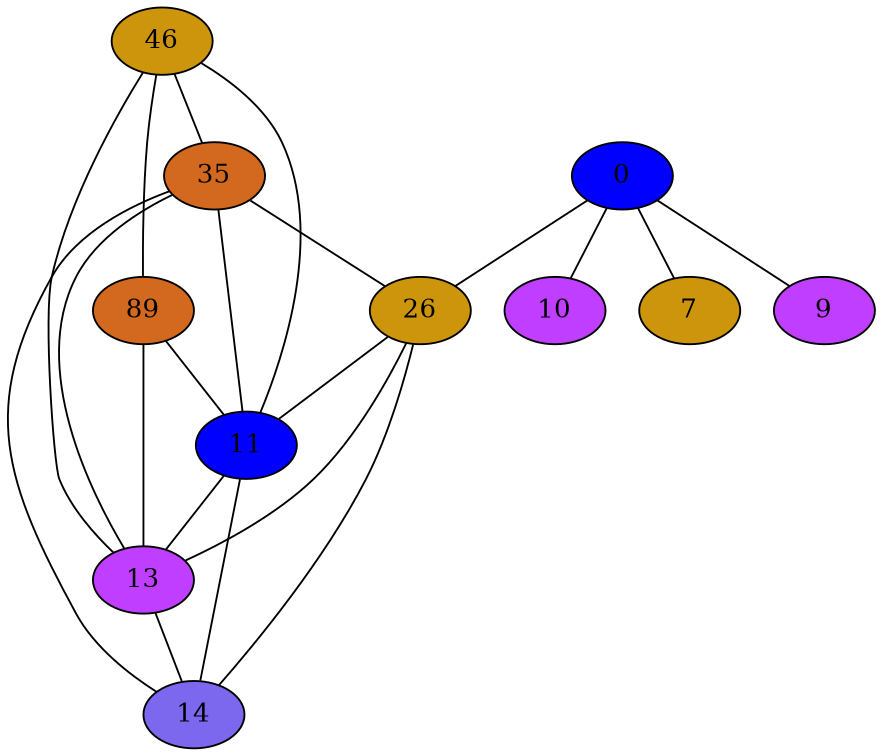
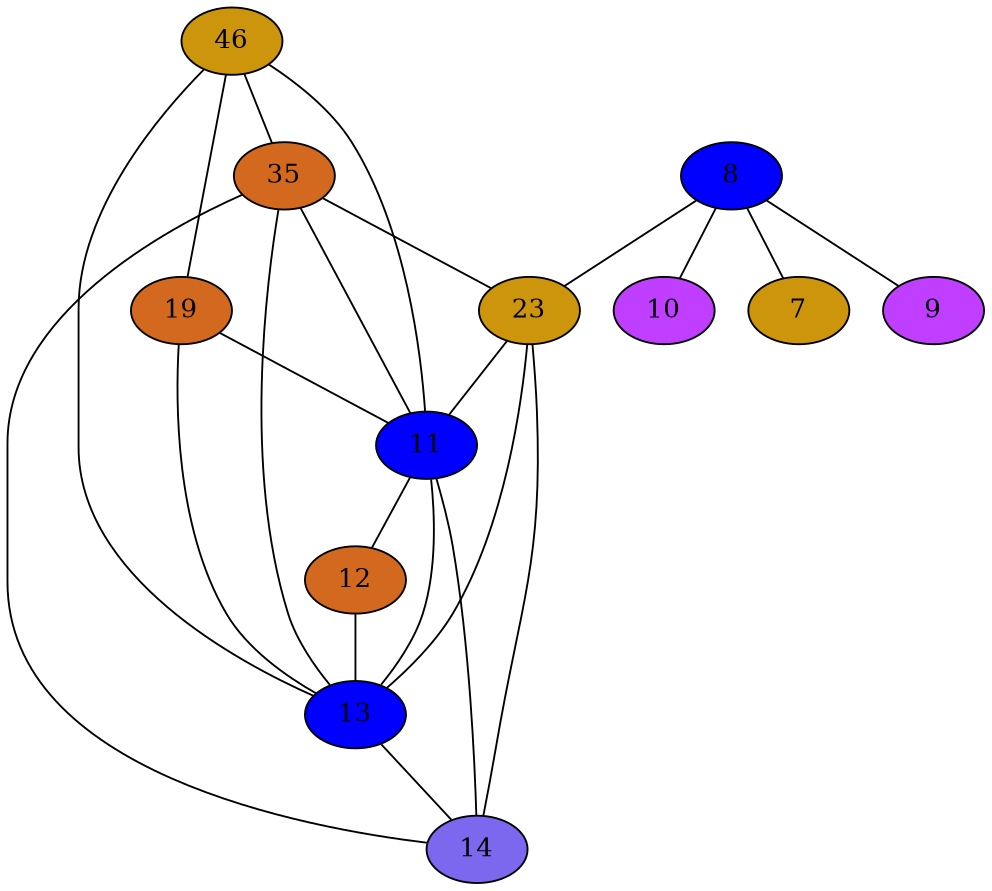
(622, 176) -> (731, 176)
(143, 311) -> (181, 311)
(420, 311) -> (529, 311)
(143, 580) -> (355, 715)
none -> (355, 580)
